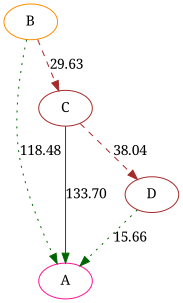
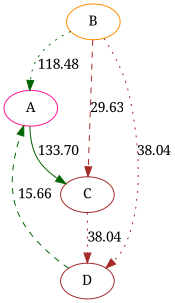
(105, 148) -> (87, 233)
none -> (137, 150)
(66, 190) -> (36, 156)
(112, 234) -> (17, 211)
